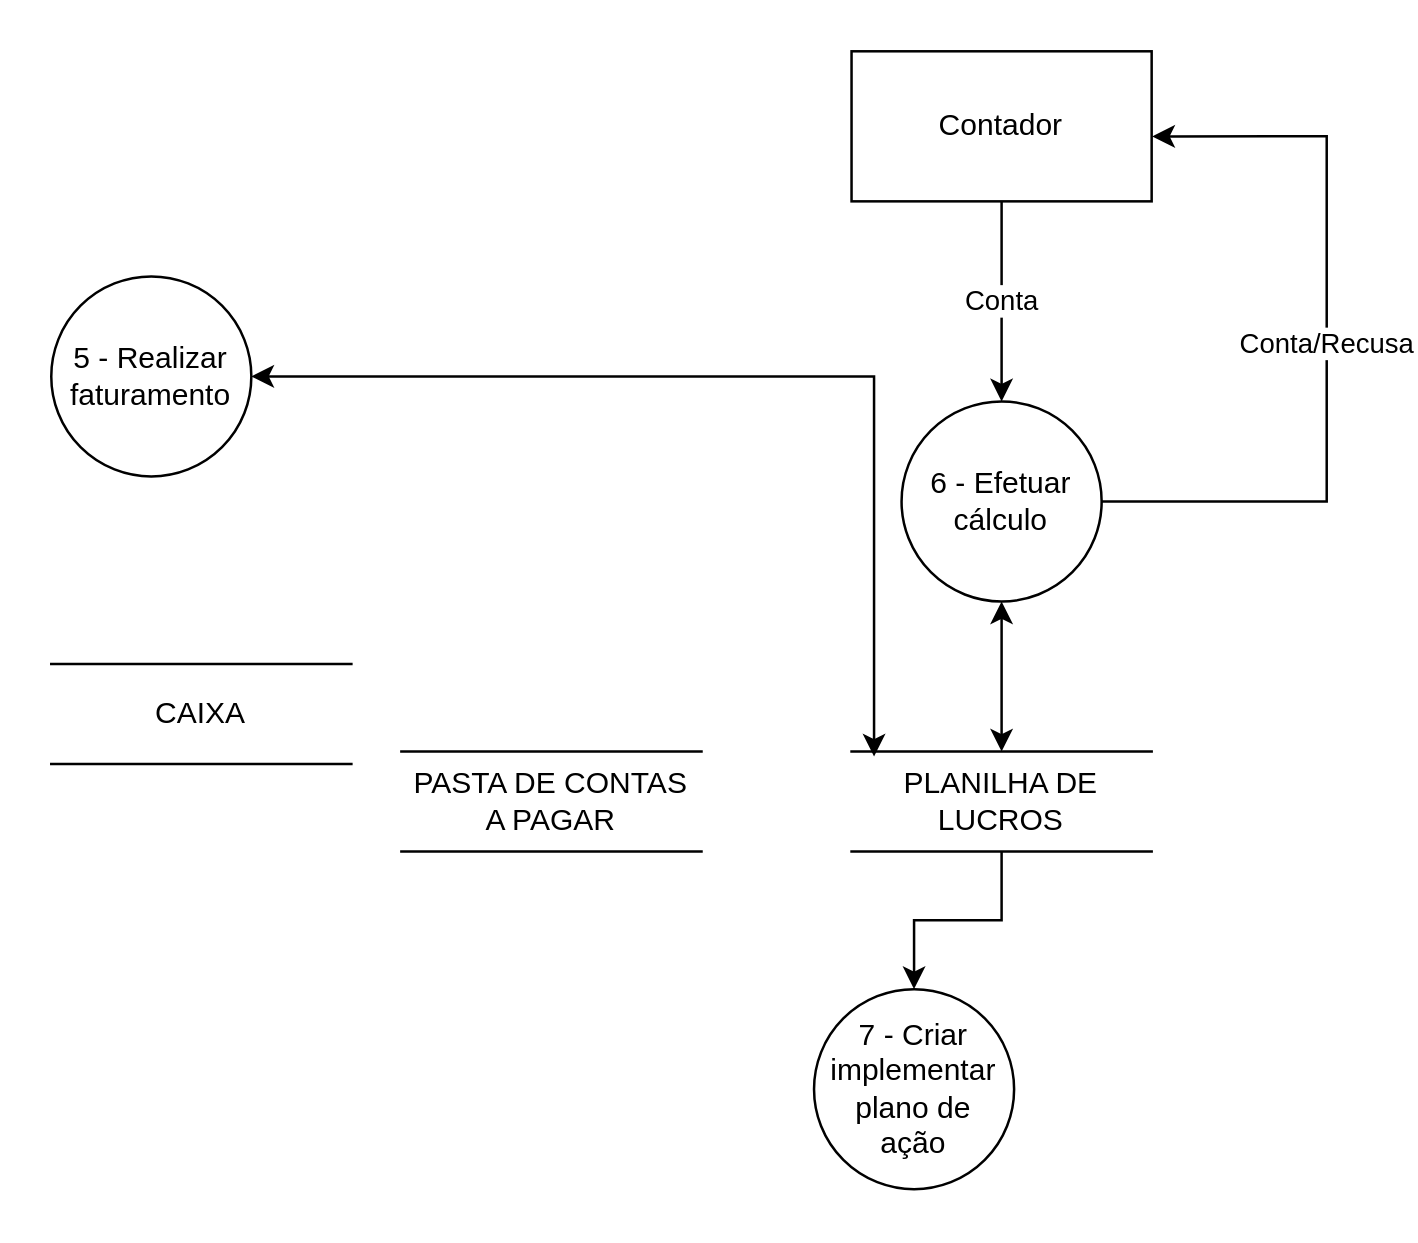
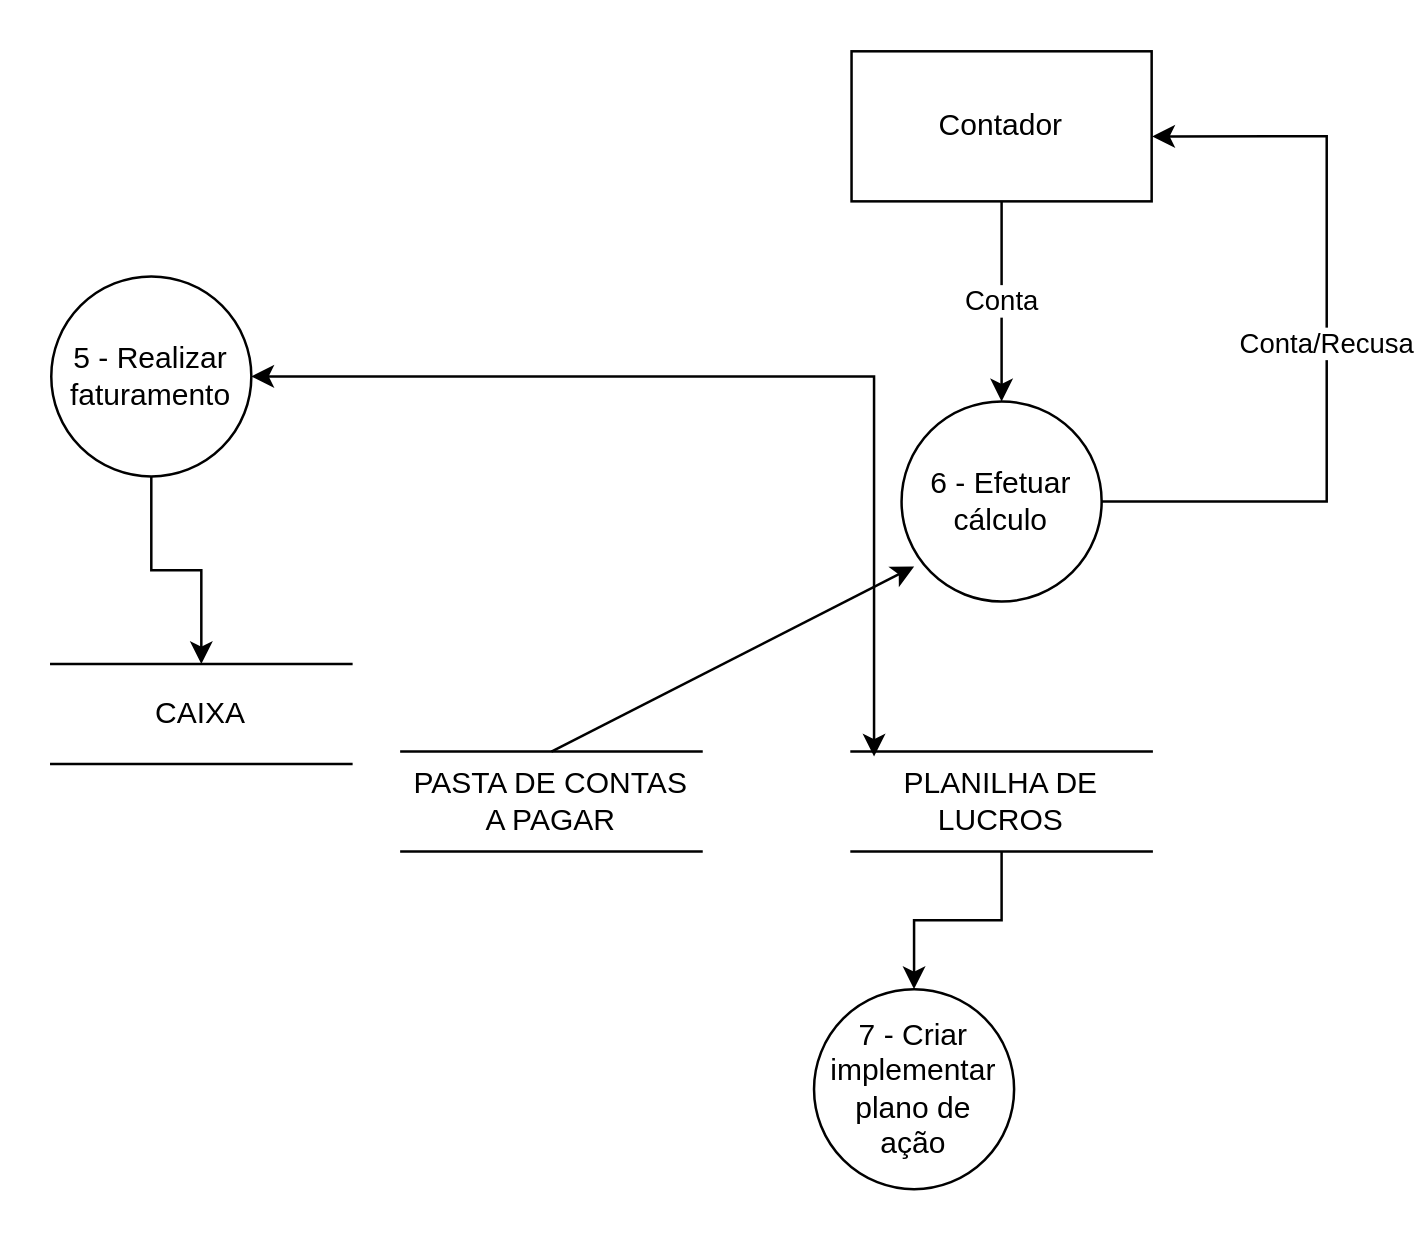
none -> (168, 570)
none -> (714, 668)
(1001, 676) -> none
